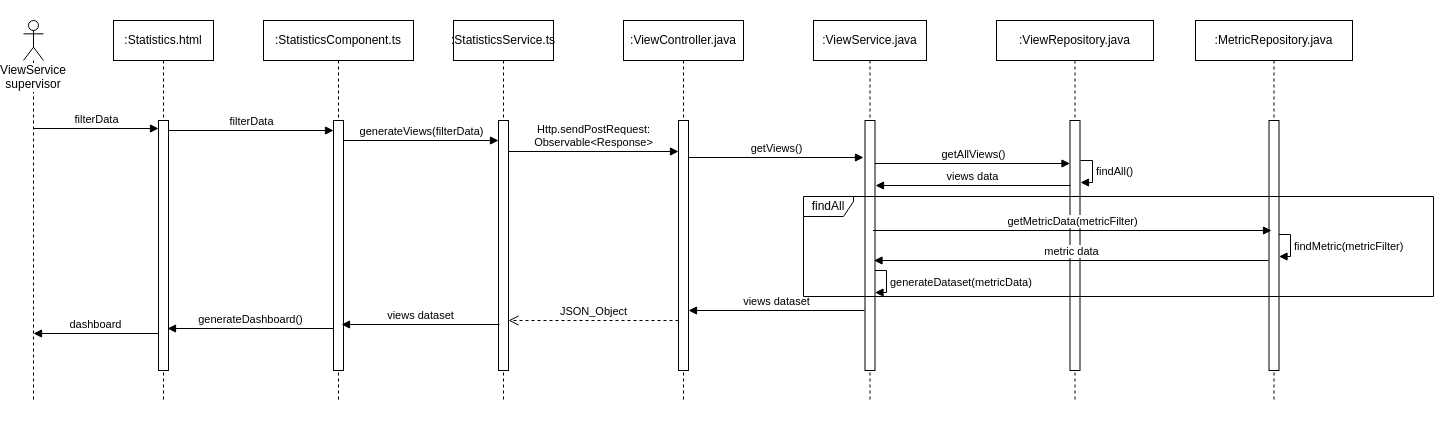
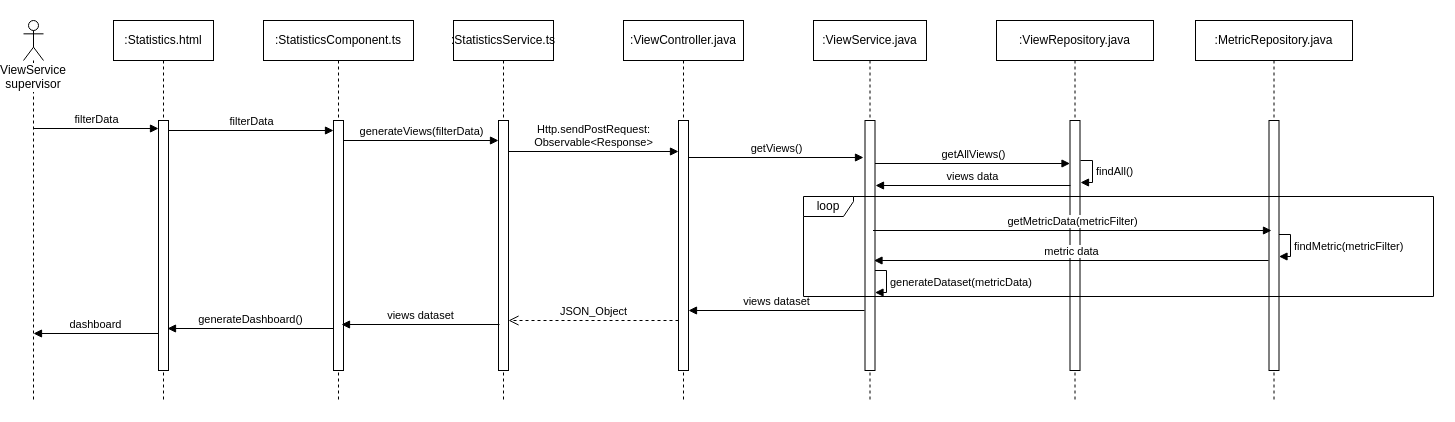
(829, 207) -> (829, 207)
